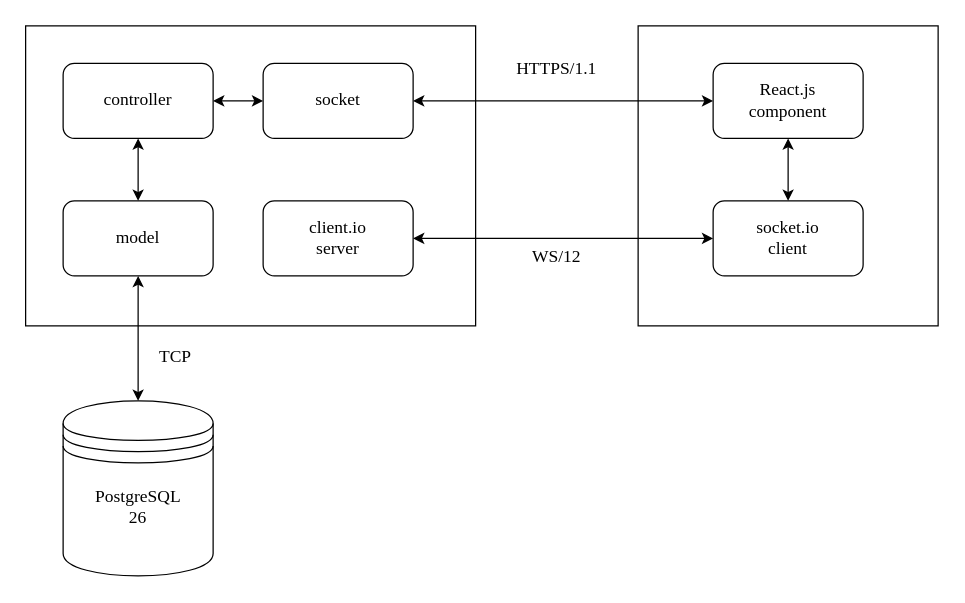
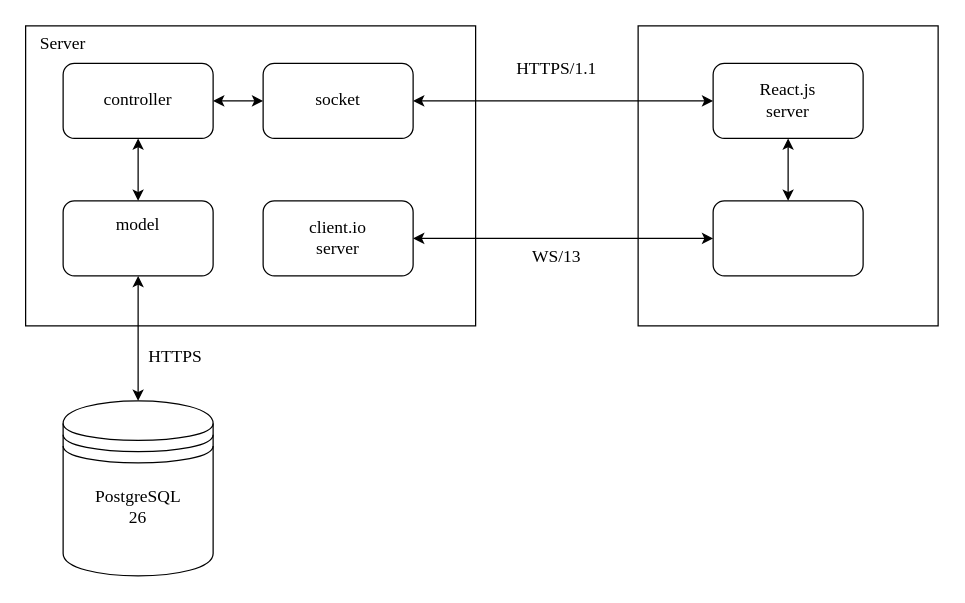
none -> (63, 44)
(788, 101) -> (788, 101)
(138, 238) -> (138, 226)
(788, 238) -> none
(557, 257) -> (557, 257)
(176, 357) -> (176, 357)
